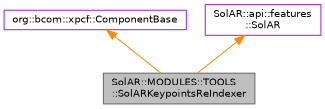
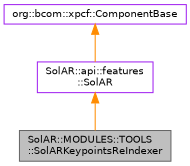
(138, 55) -> (95, 48)
